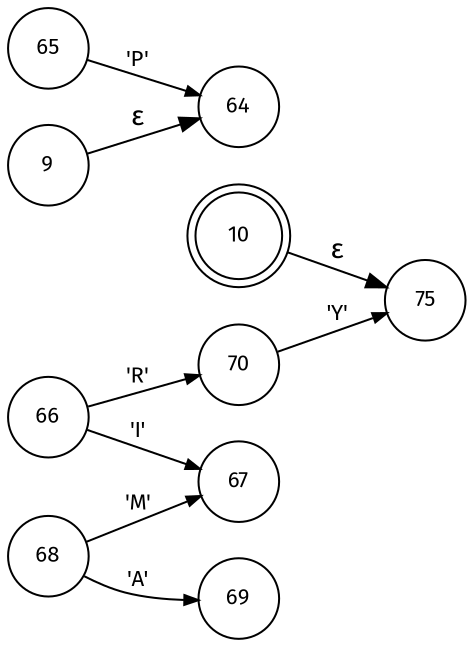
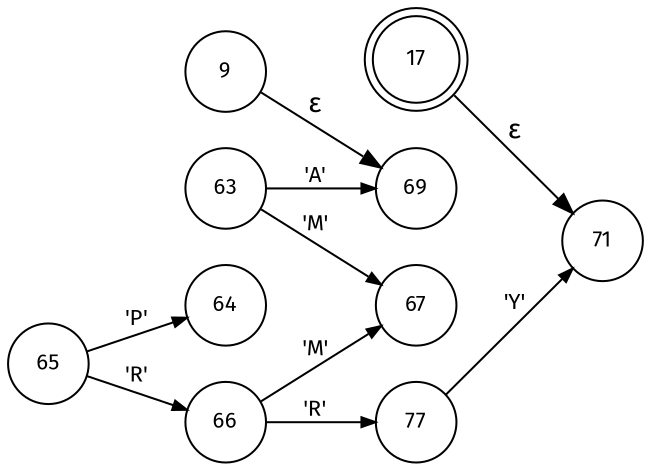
(134, 139) -> (312, 124)
(239, 236) -> (416, 59)
(425, 300) -> (603, 241)
(239, 365) -> (416, 422)
none -> (130, 391)
(138, 431) -> (315, 350)
(48, 556) -> (226, 188)
